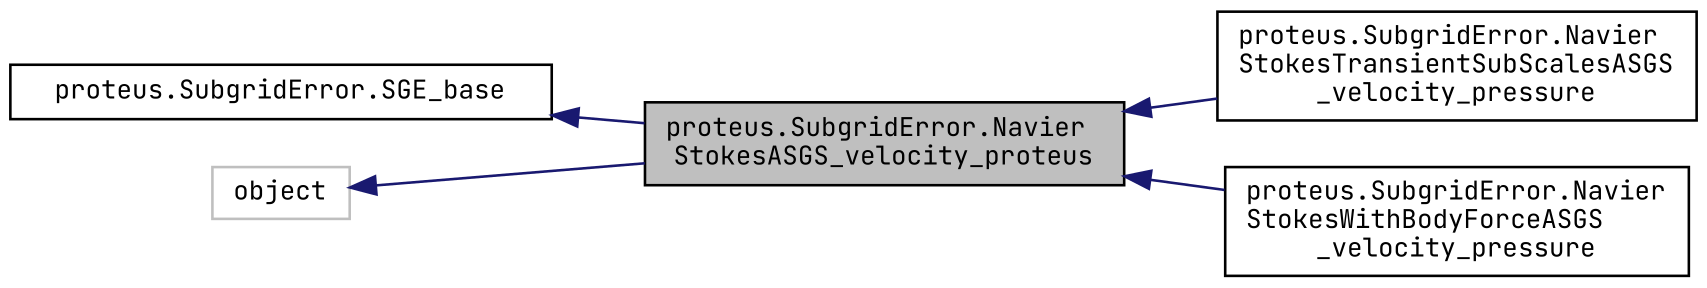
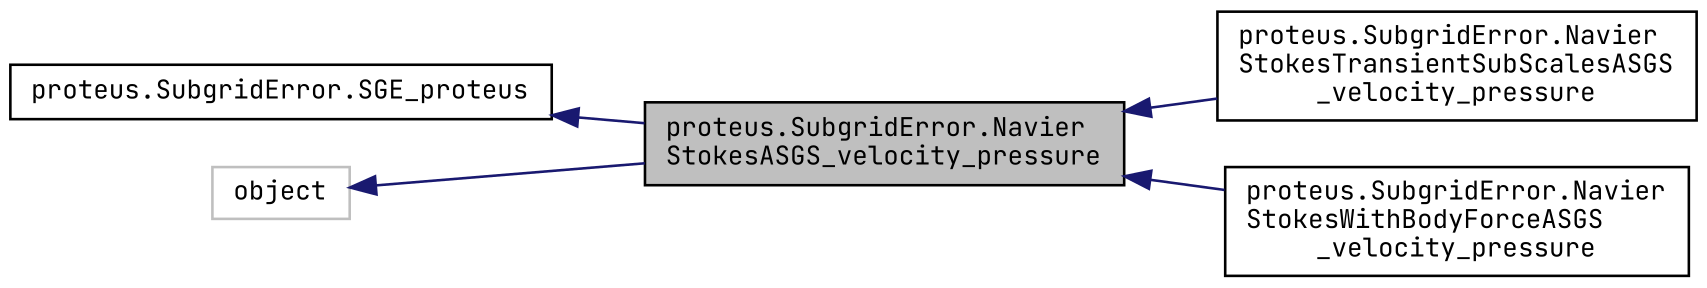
(281, 92) -> (281, 92)
(885, 144) -> (885, 144)
